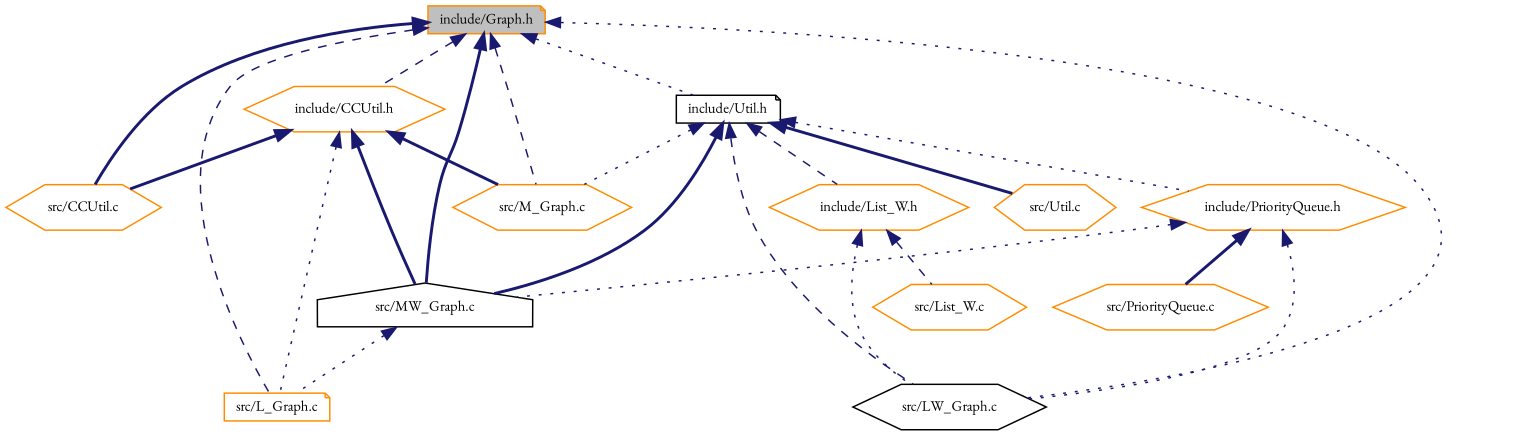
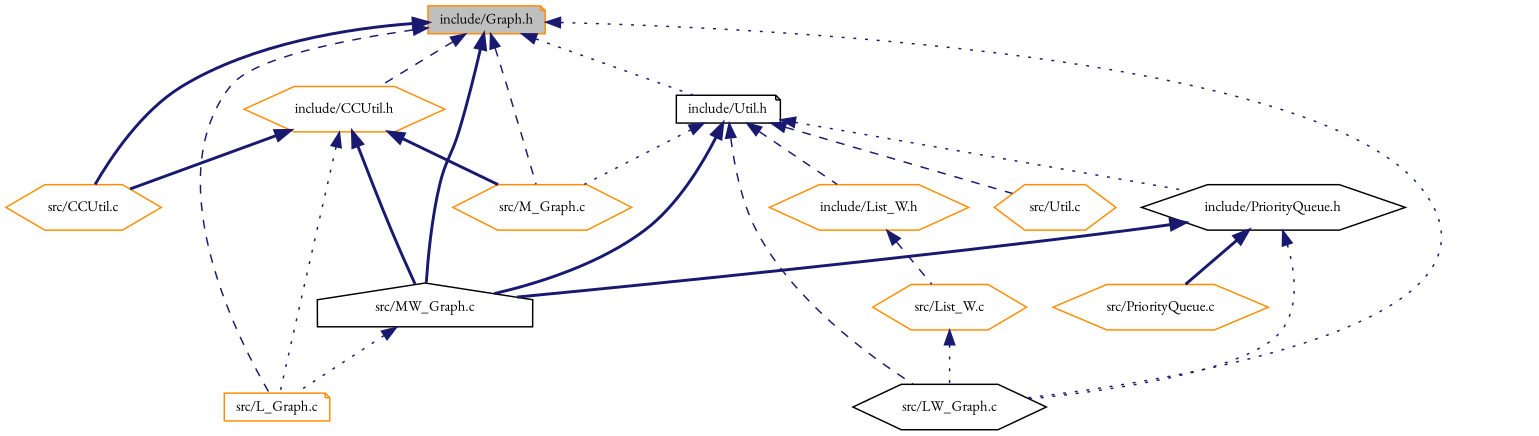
(899, 160) -> (899, 160)
(1273, 207) -> (1273, 207)
(844, 264) -> (844, 264)
(858, 325) -> (950, 364)
